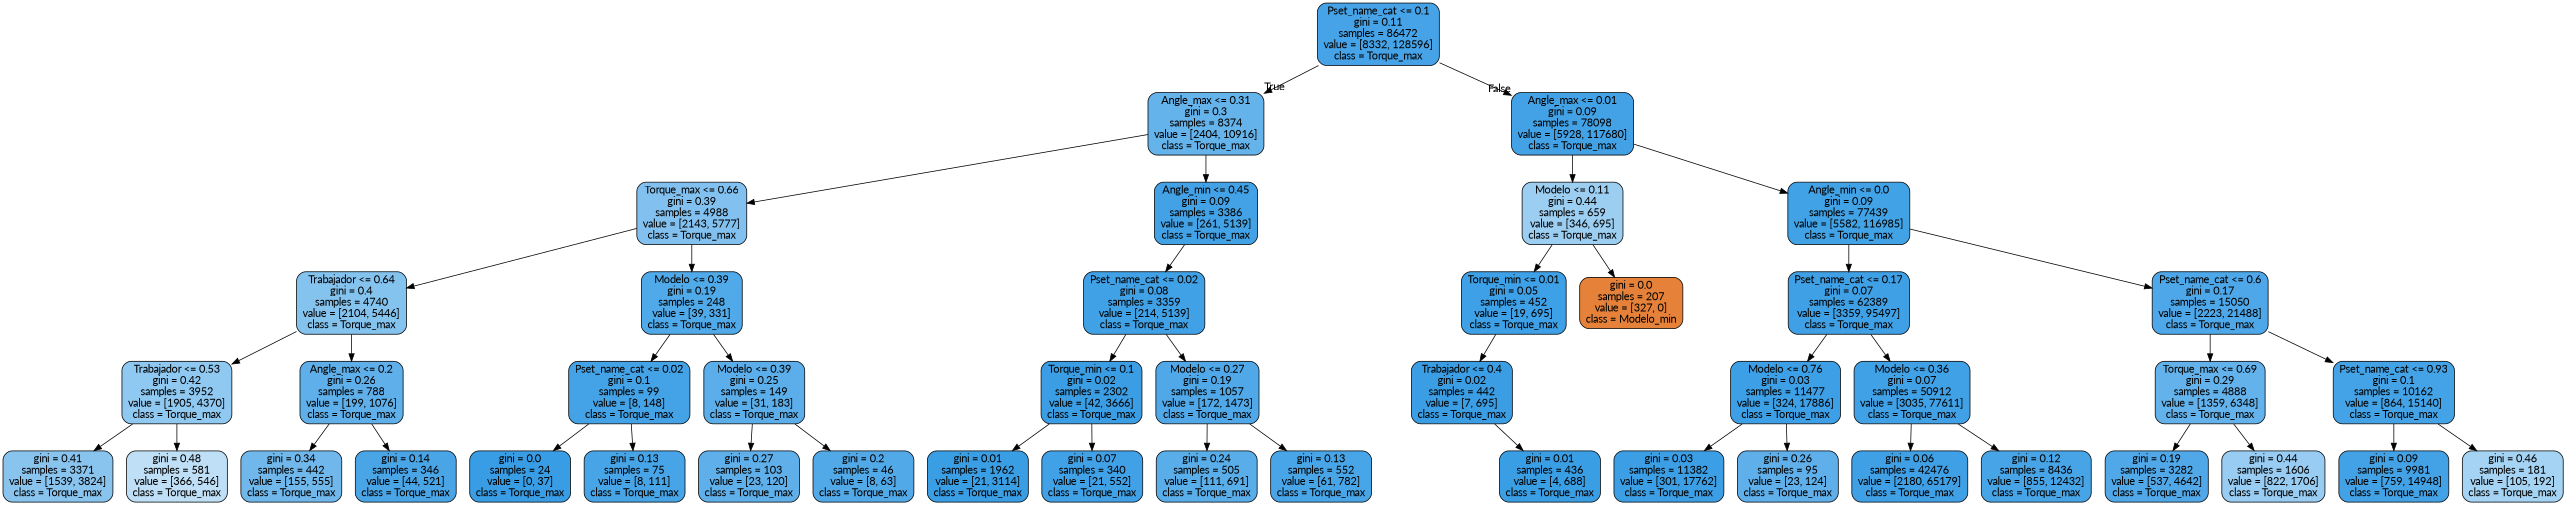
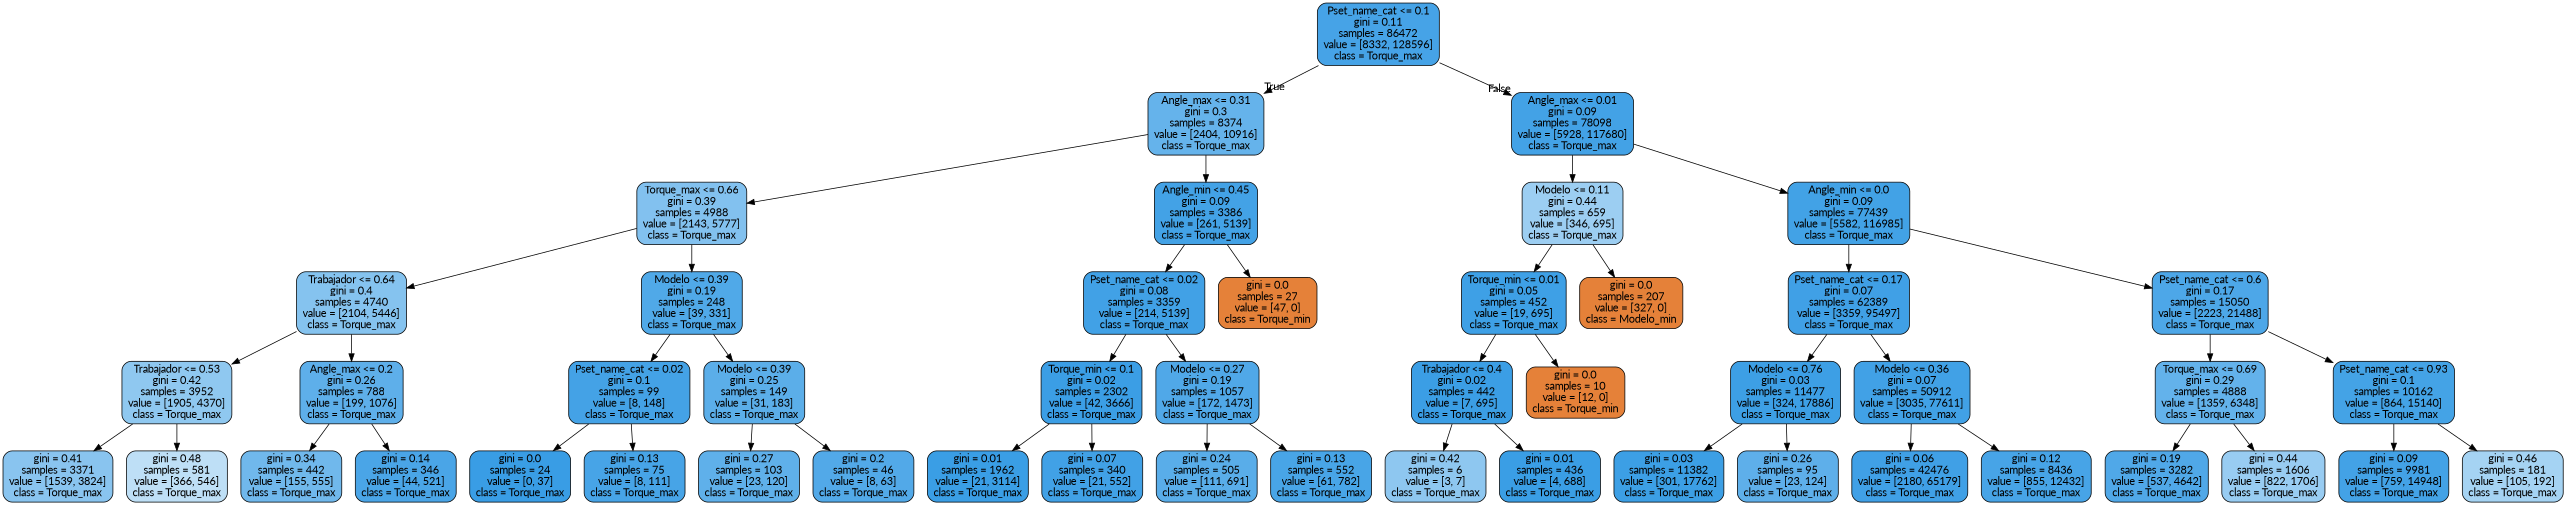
none -> (1268, 303)
none -> (1576, 393)
none -> (1436, 477)
